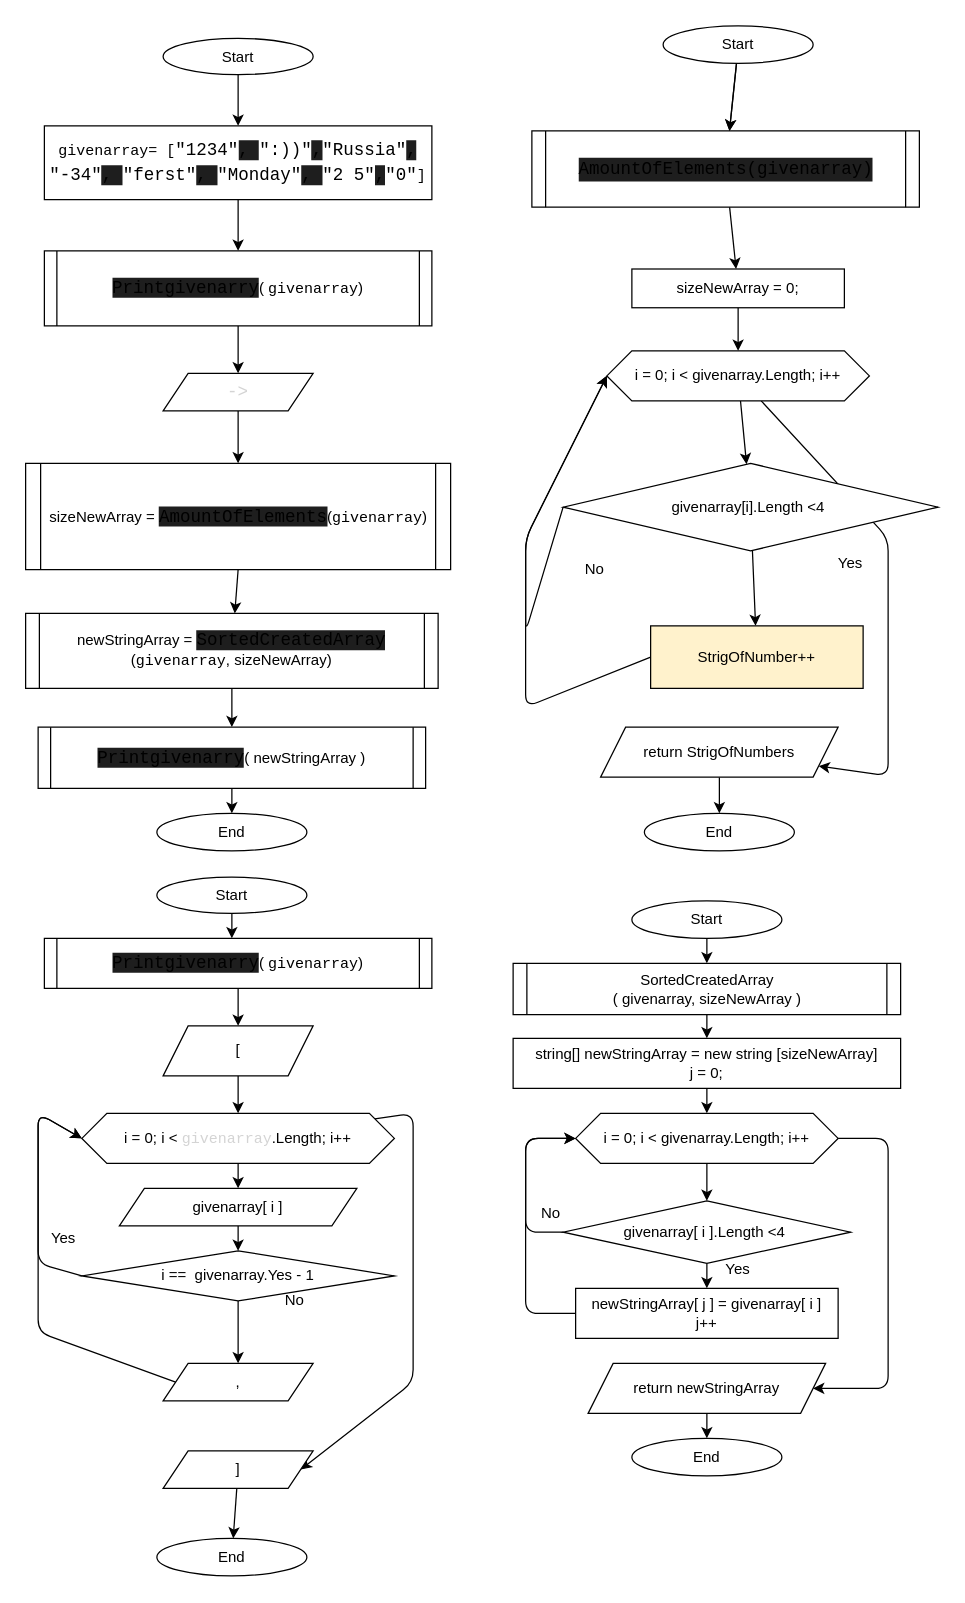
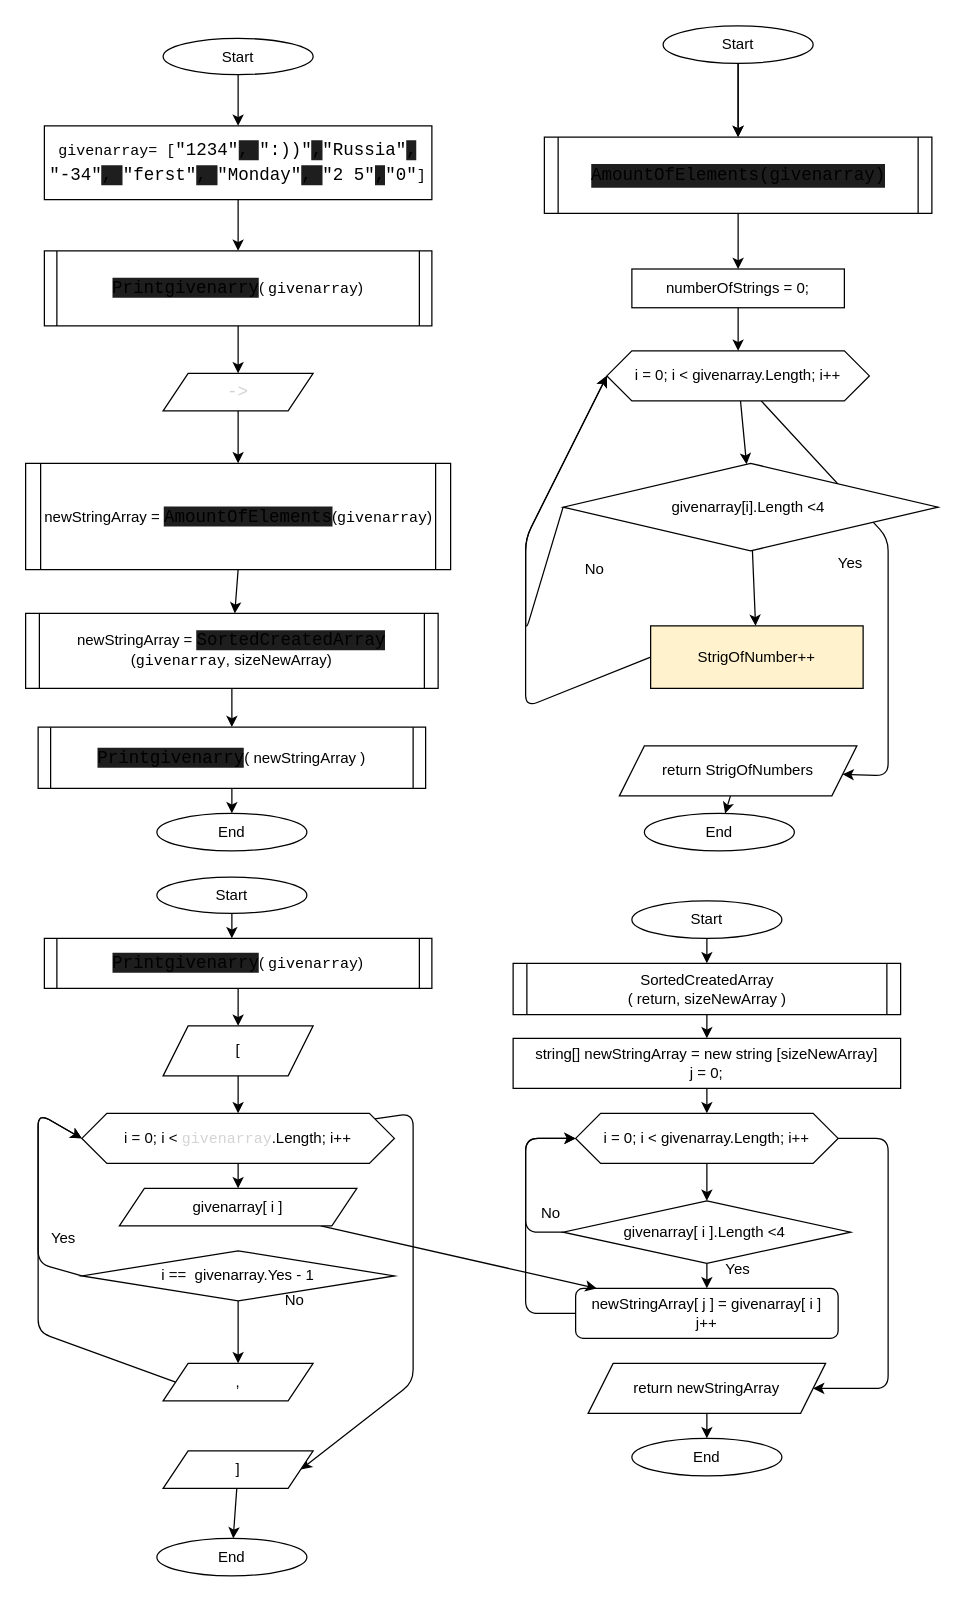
(726, 169) -> (738, 175)
(738, 288) -> (738, 288)
(239, 517) -> (239, 517)
(719, 752) -> (738, 771)
(708, 989) -> (708, 989)
(238, 1234) -> (456, 1256)
(707, 1313) -> (707, 1313)
